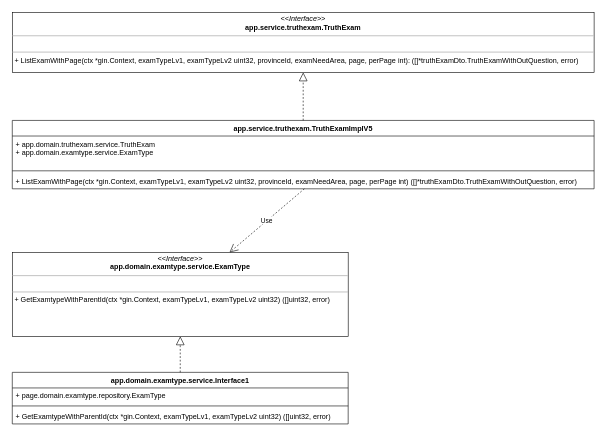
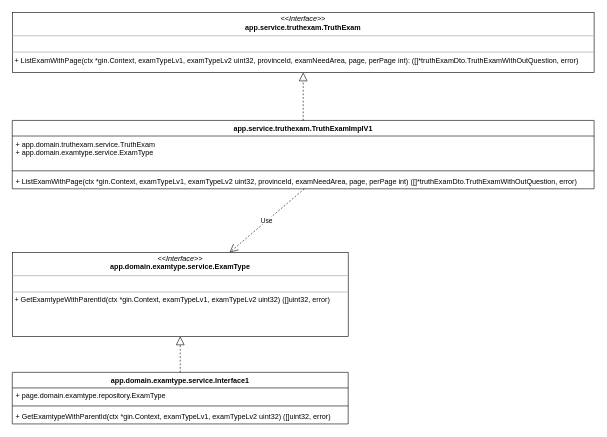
(303, 128) -> (303, 128)
